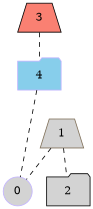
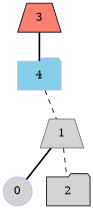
(39, 47) -> (39, 47)
(29, 134) -> (51, 105)
(39, 164) -> (39, 164)
